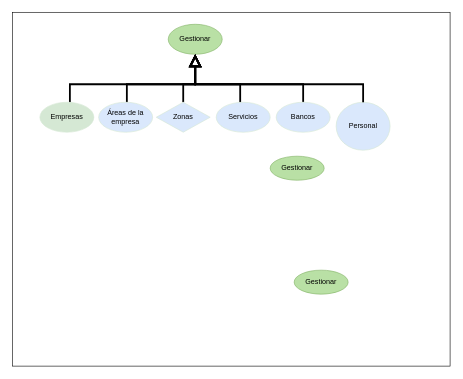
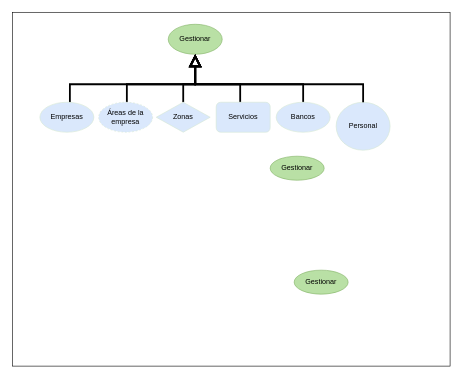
(67, 117) -> (67, 117)
(126, 117) -> (126, 117)
(243, 117) -> (243, 117)
